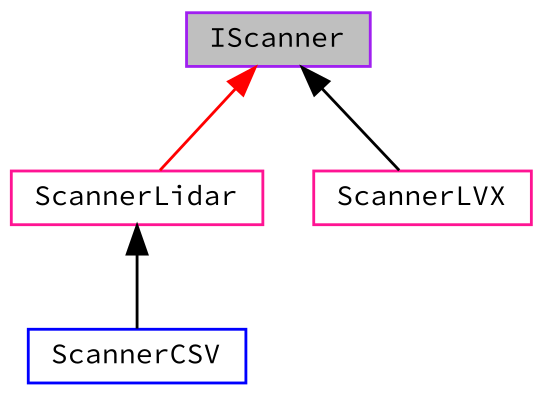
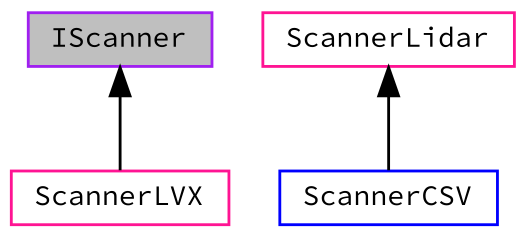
(198, 129) -> none
